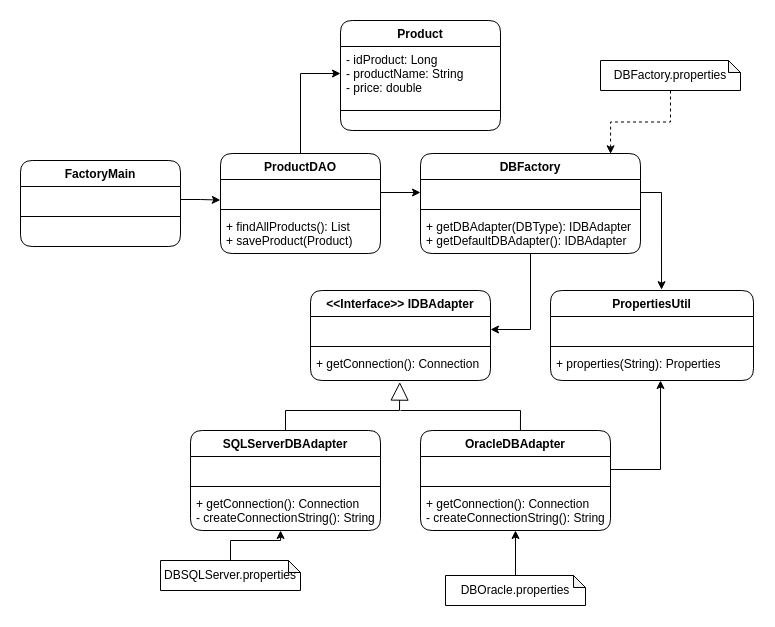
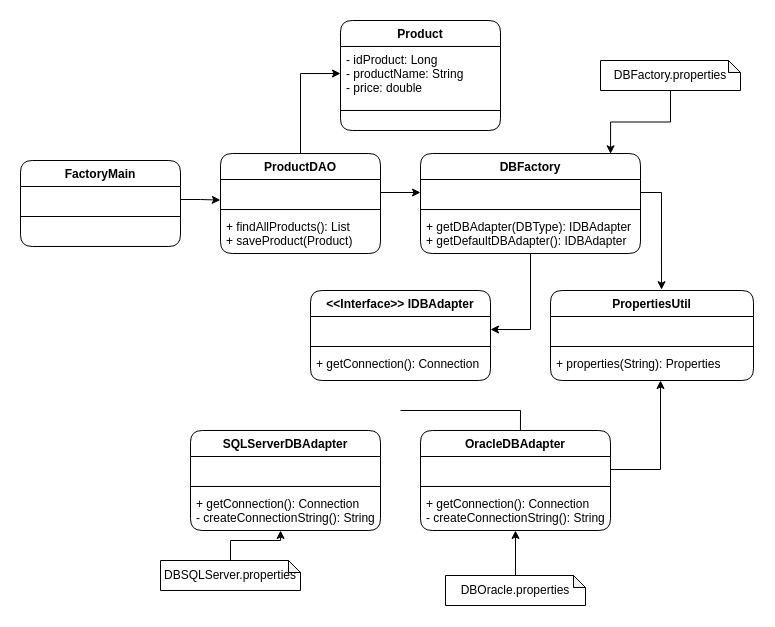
(644, 122) -> (644, 122)
(338, 411) -> none
